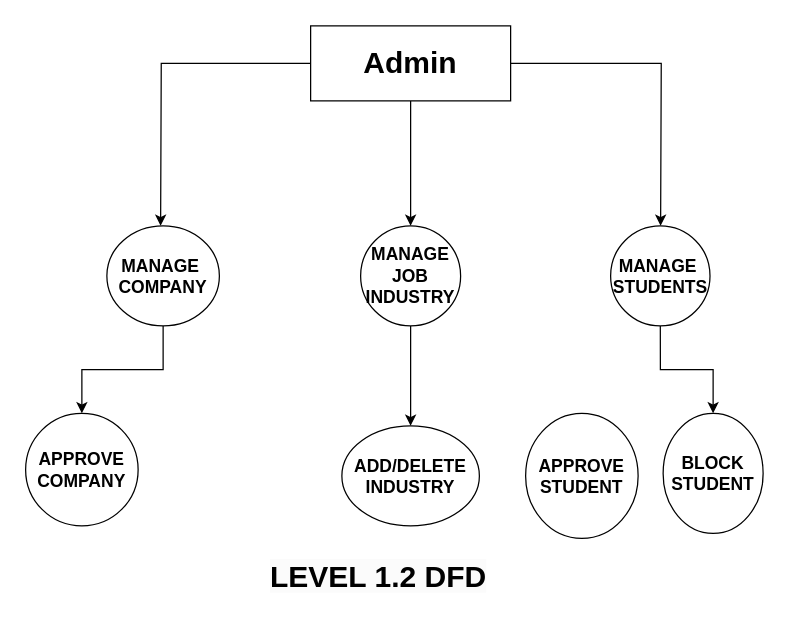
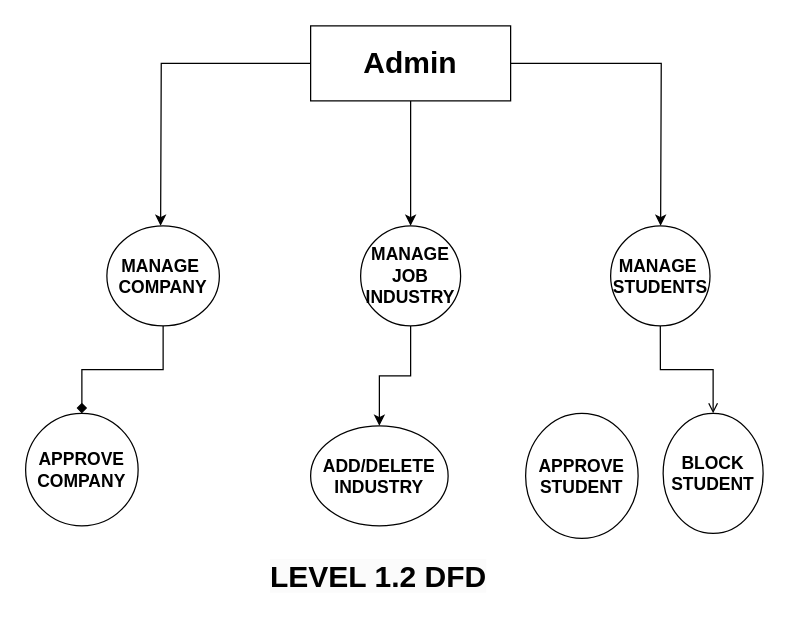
(82, 403) -> (82, 402)
(713, 403) -> (713, 405)
(411, 476) -> (379, 476)
